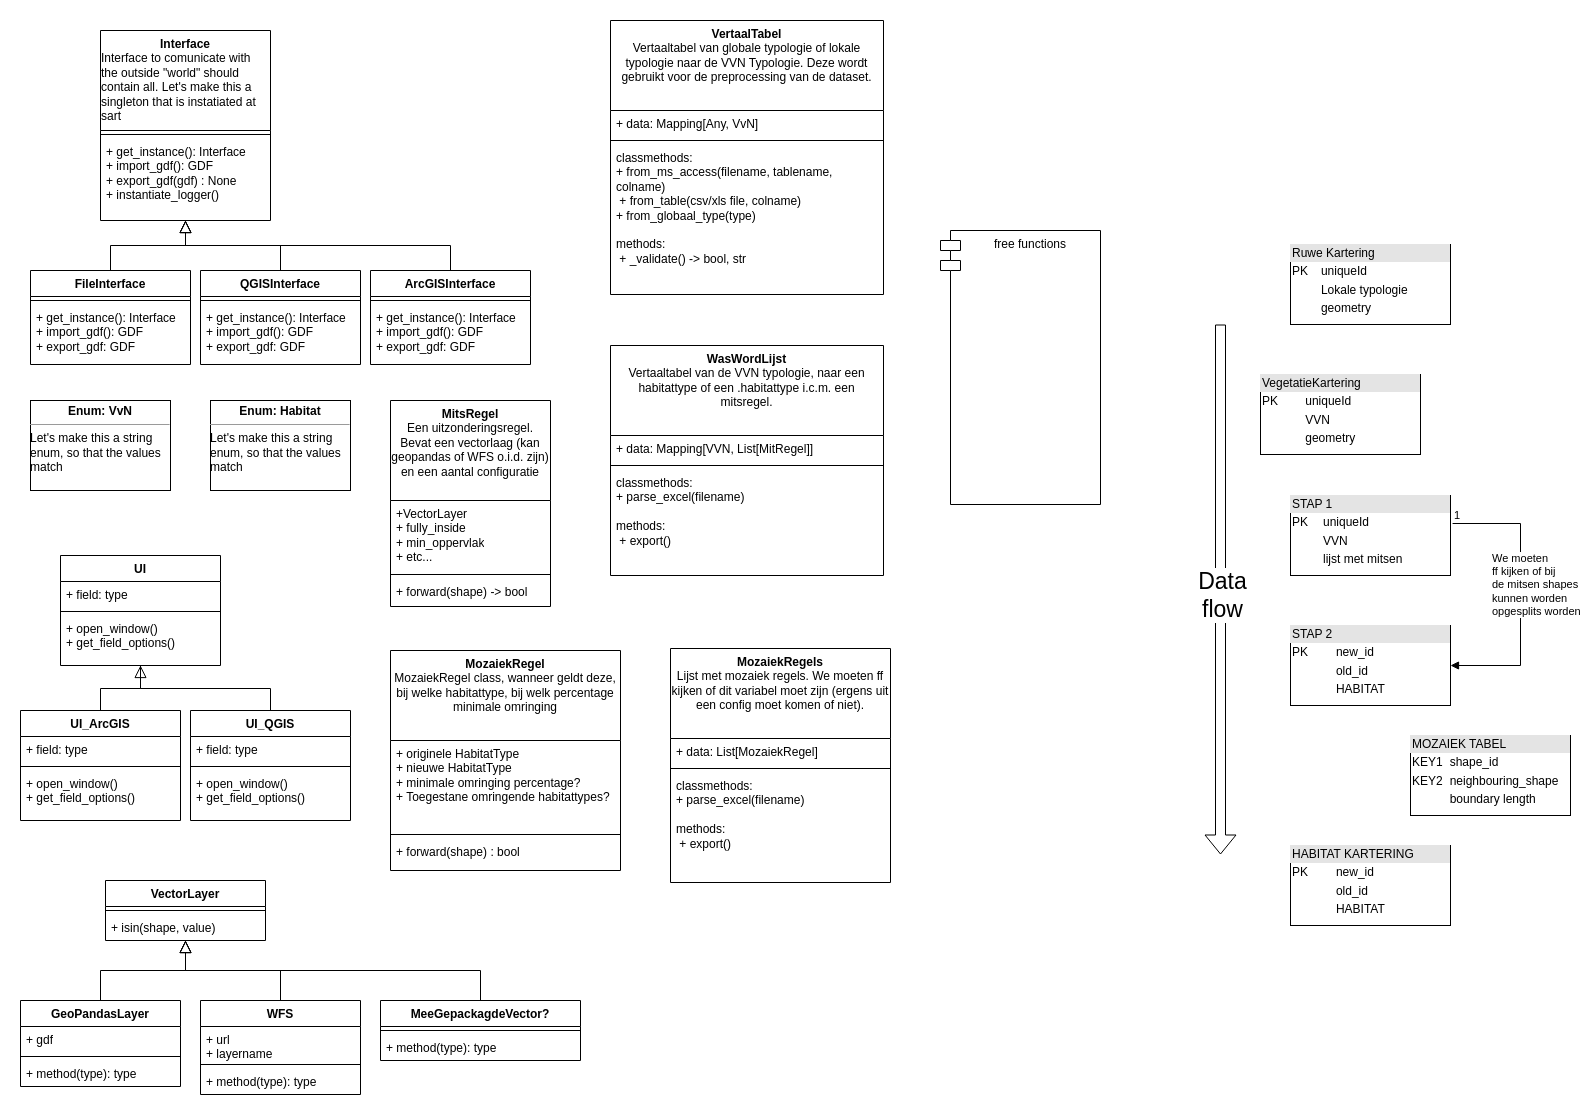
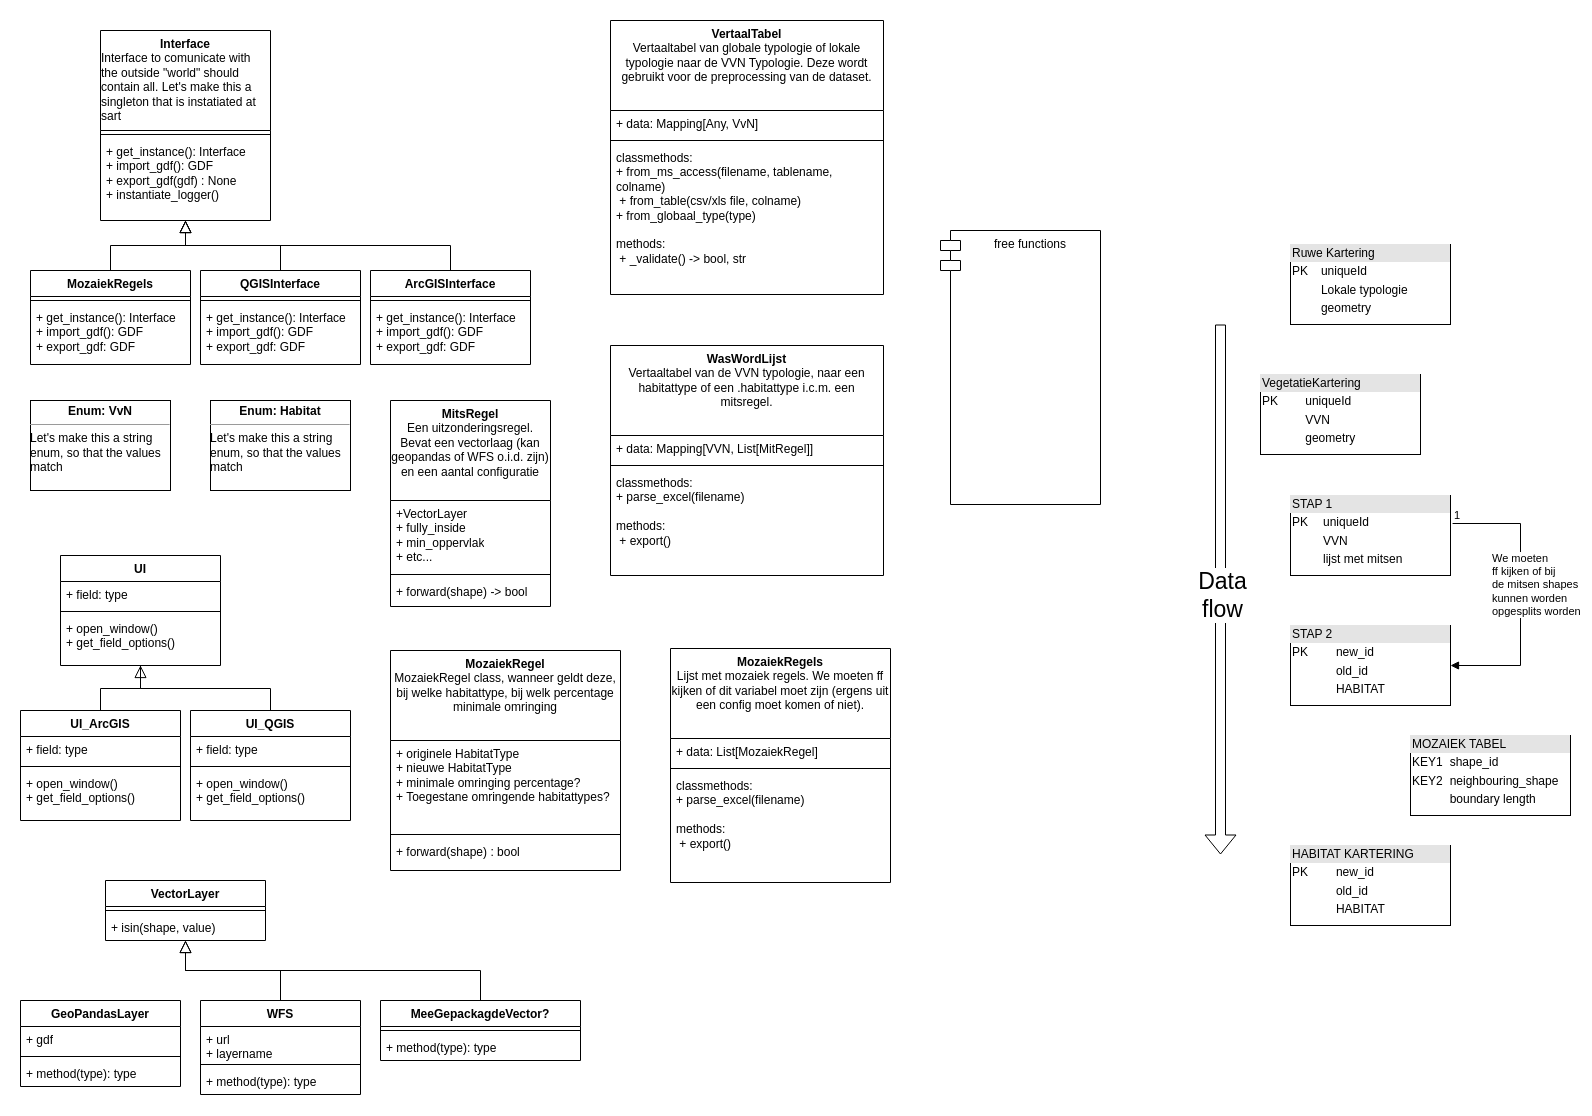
(111, 285) -> (111, 285)
(127, 971) -> none
